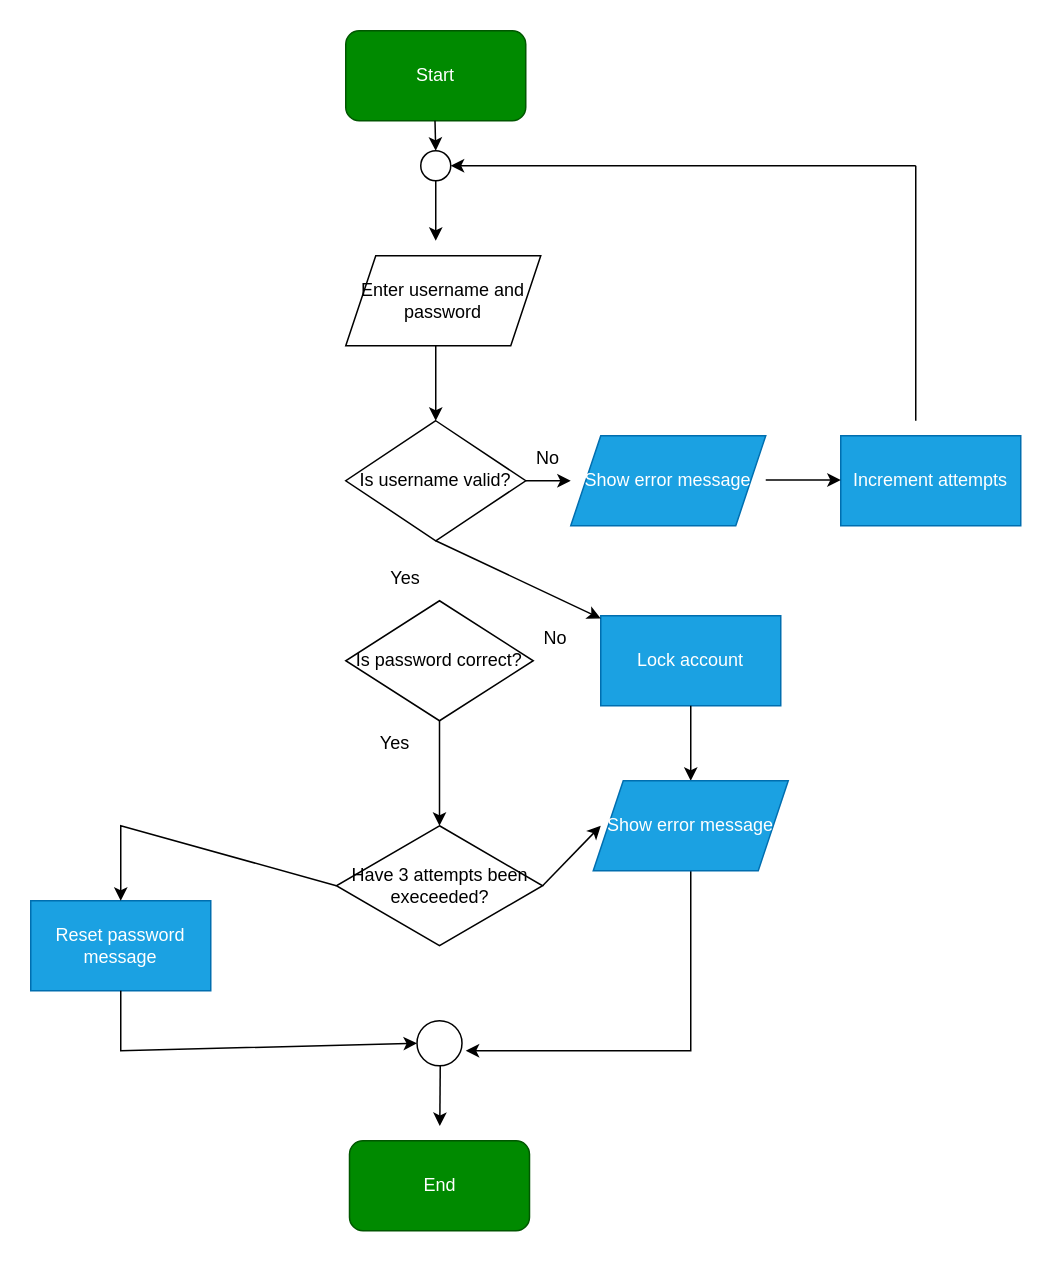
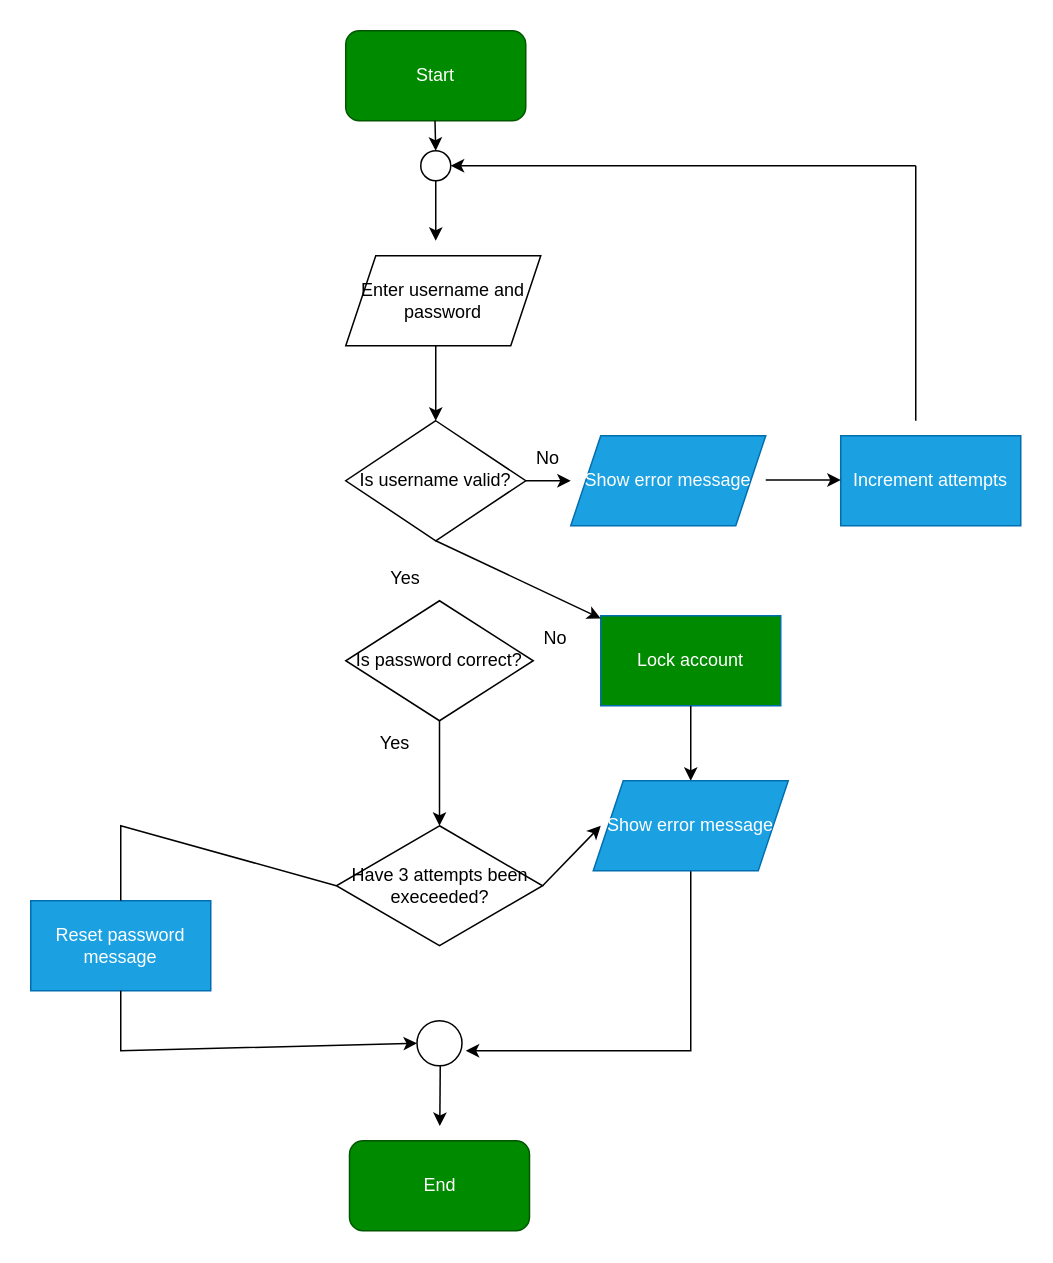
(691, 661) -> (691, 661)
(121, 889) -> (121, 893)
